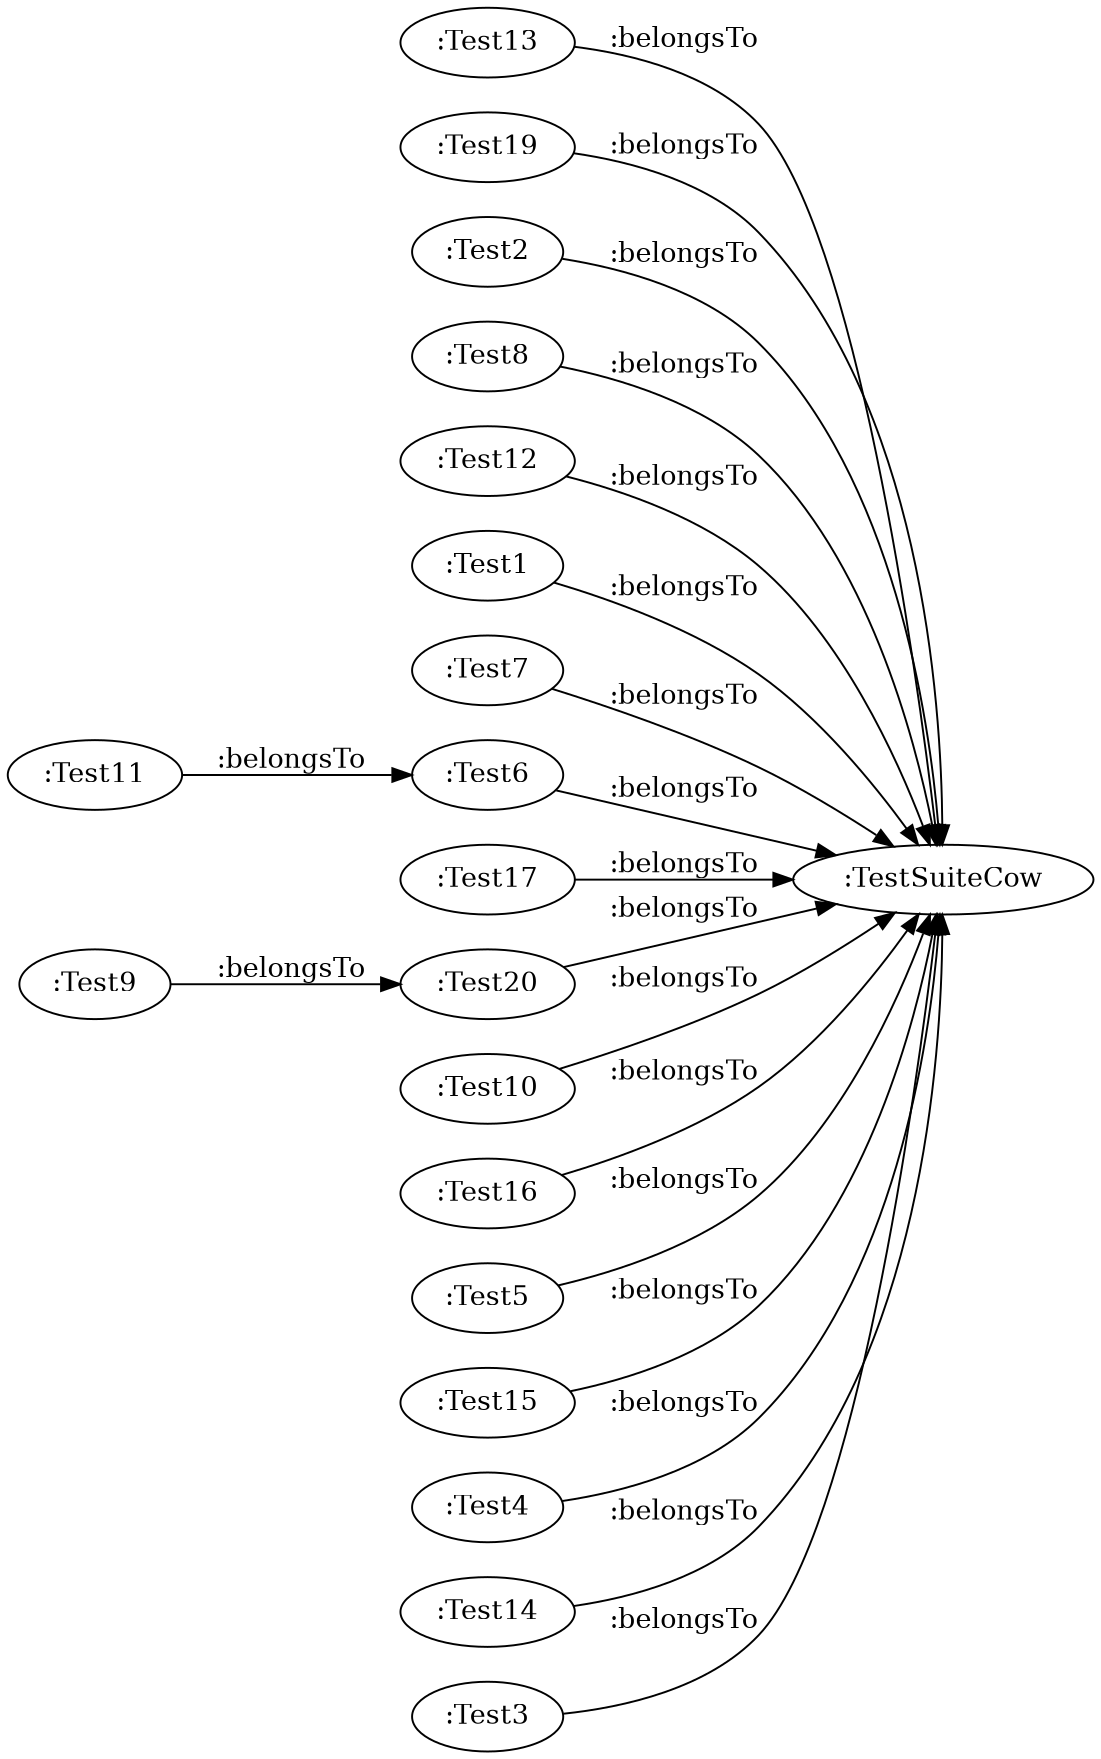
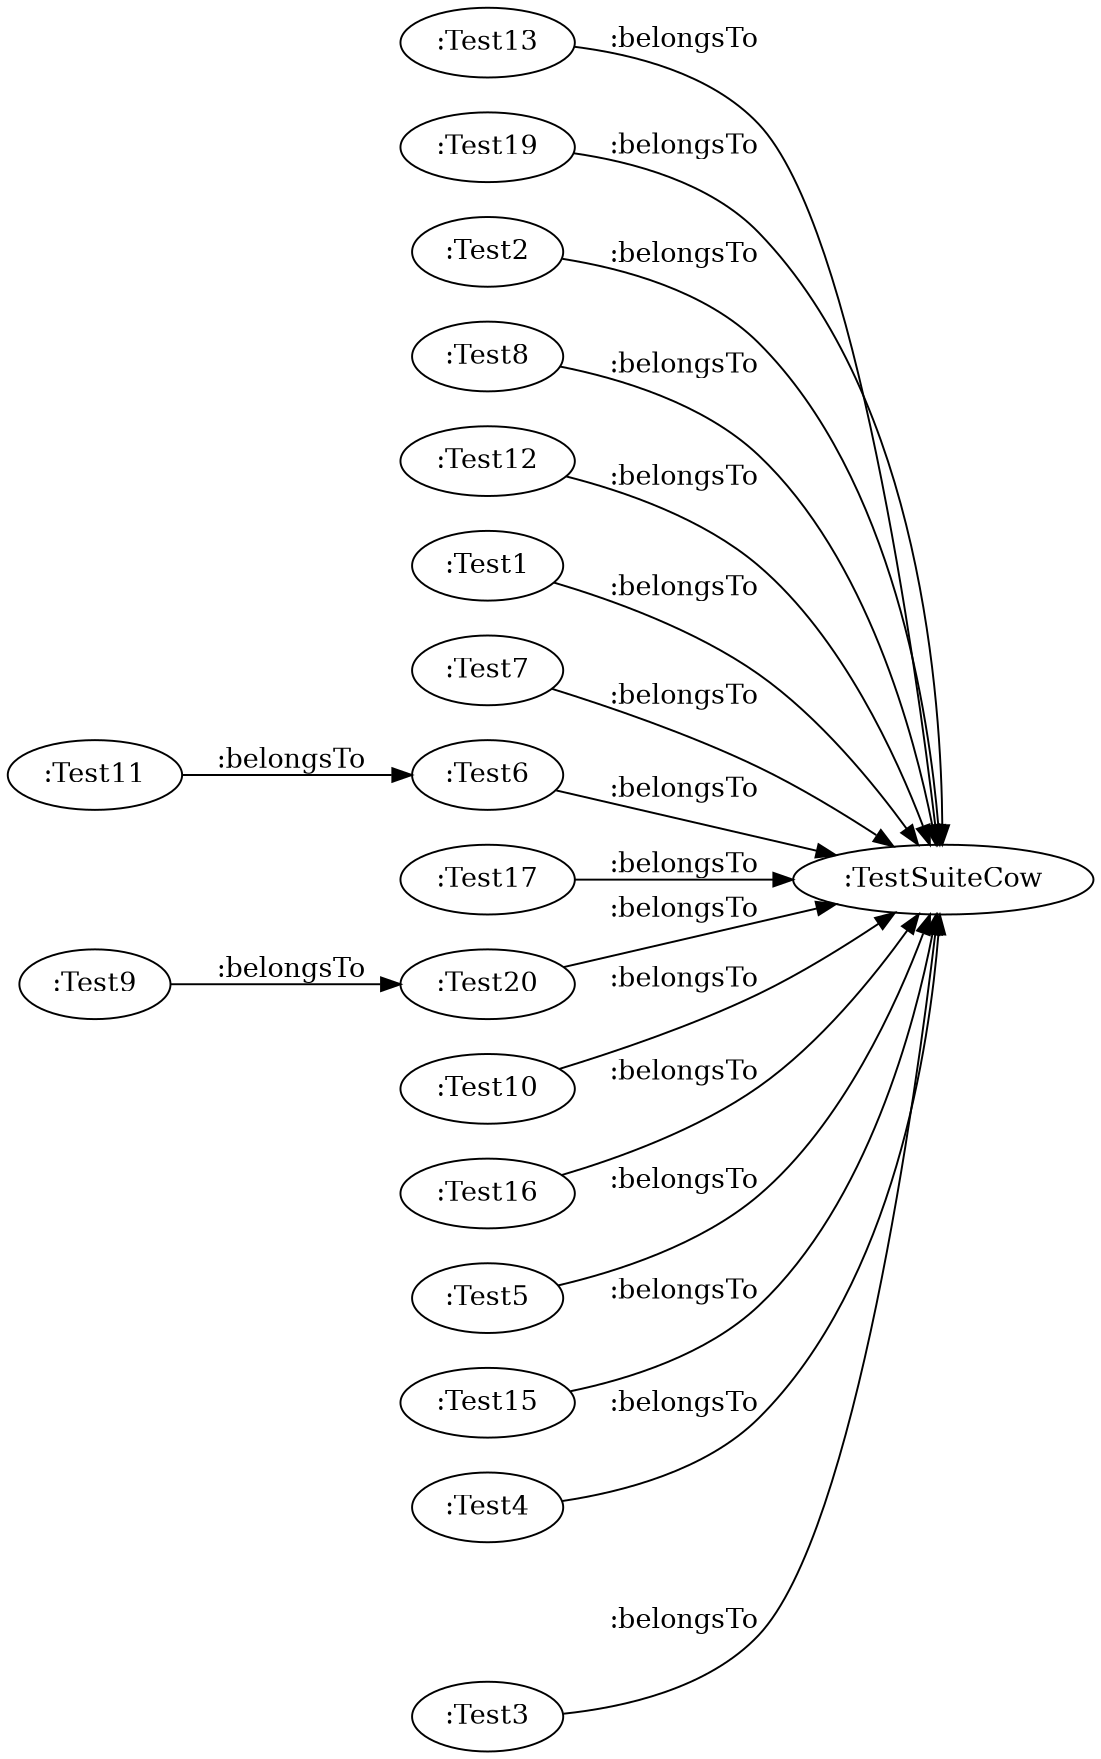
(488, 1612) -> none
